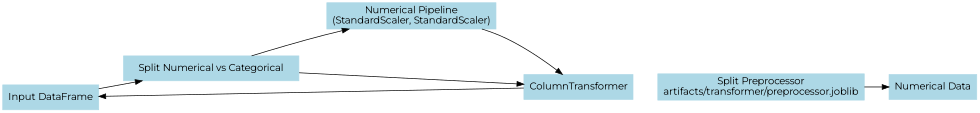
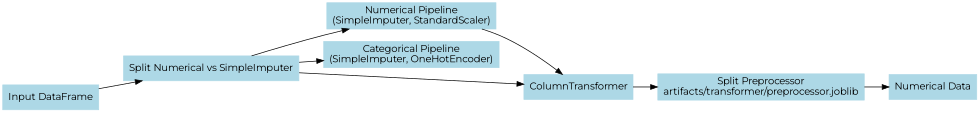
(411, 16) -> (411, 16)
none -> (411, 55)
(211, 68) -> (211, 68)
(315, 92) -> (642, 87)
